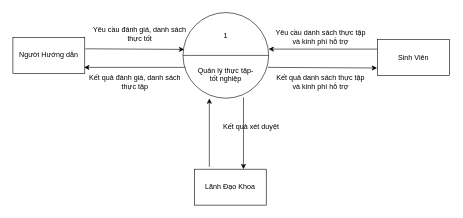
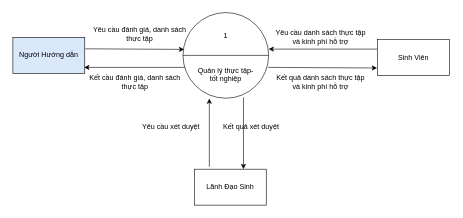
(140, 35) -> (140, 35)
(48, 56) -> (48, 56)
(135, 83) -> (135, 83)
none -> (171, 128)
(230, 188) -> (230, 188)
